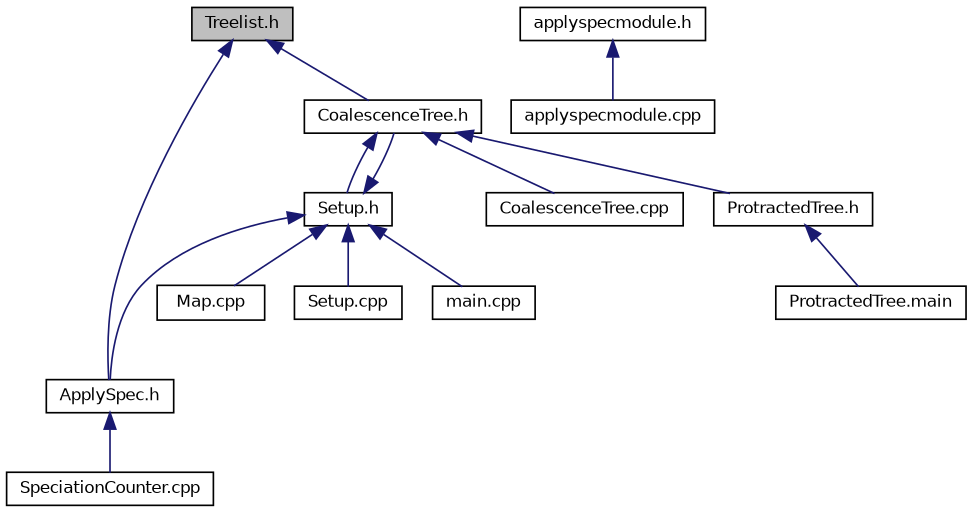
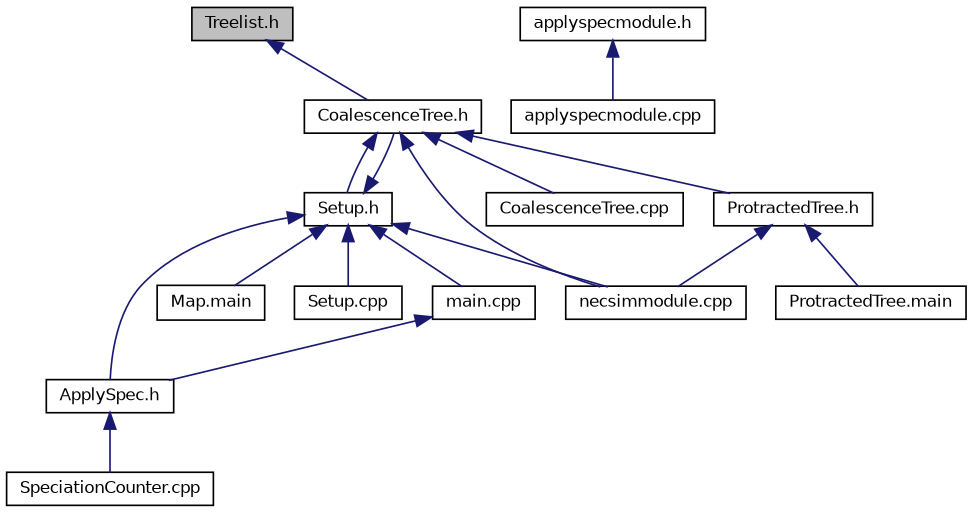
(141, 209) -> (292, 351)
(211, 303) -> (211, 303)
none -> (656, 303)
